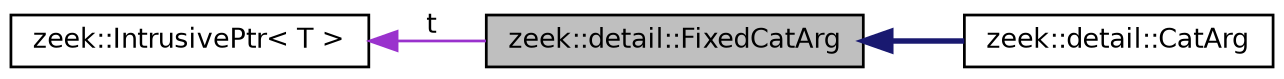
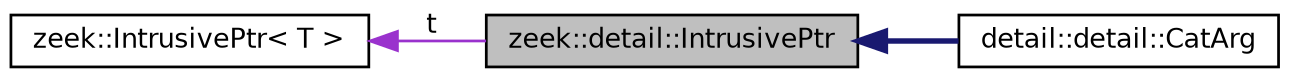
(675, 41) -> (672, 41)
(1119, 41) -> (1119, 41)
